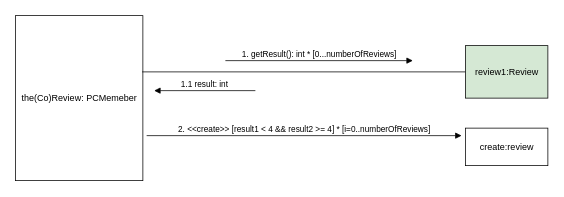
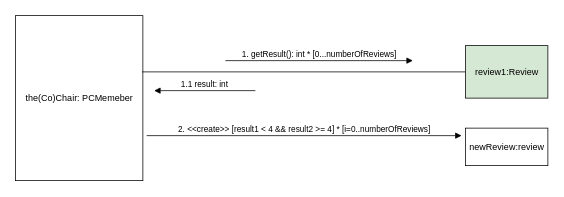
(80, 98) -> (80, 98)
(507, 147) -> (507, 147)
